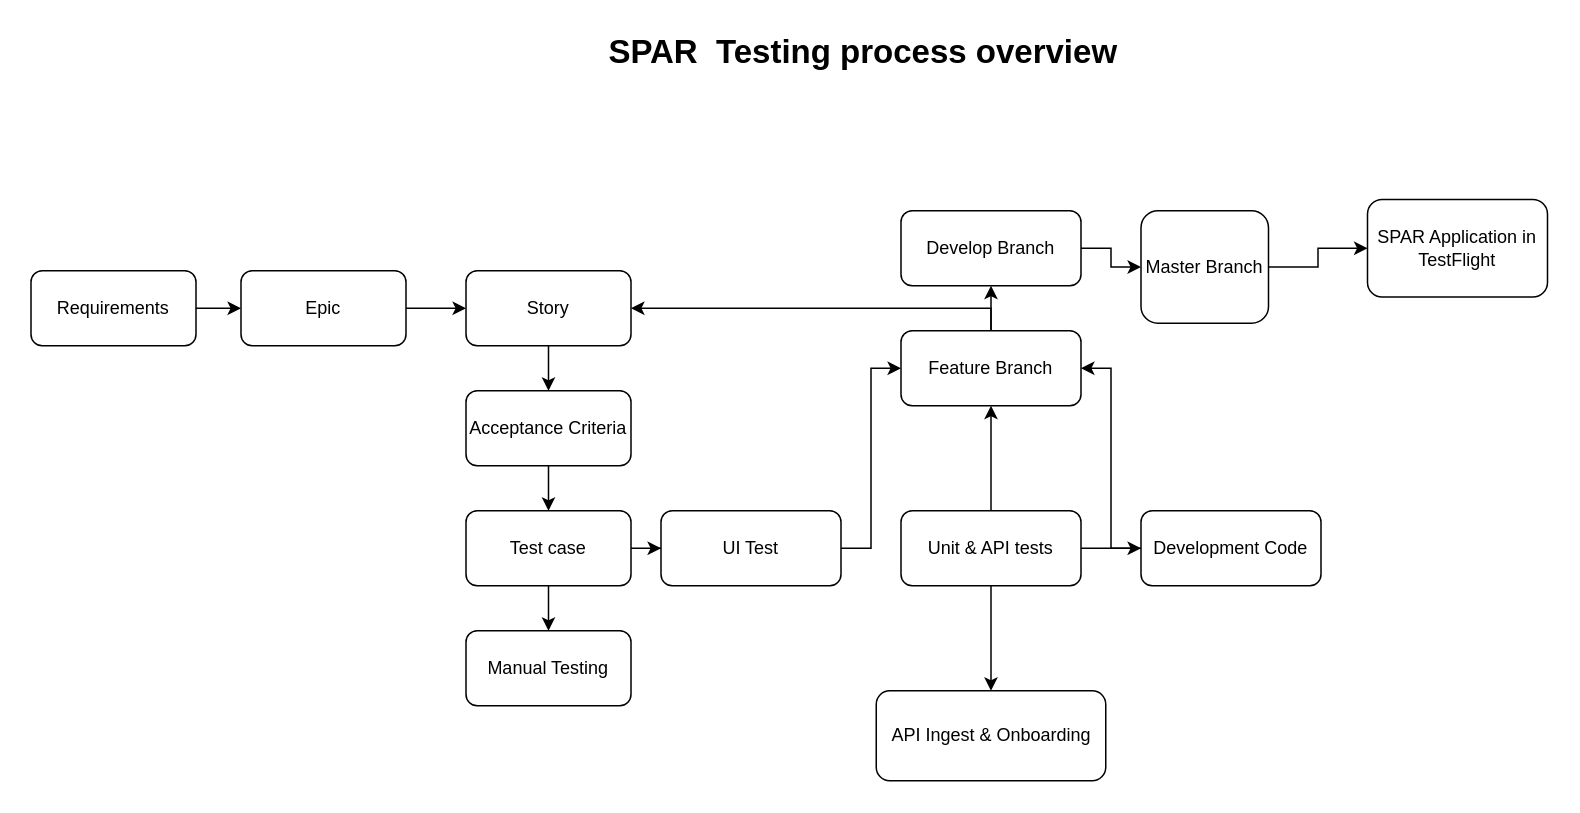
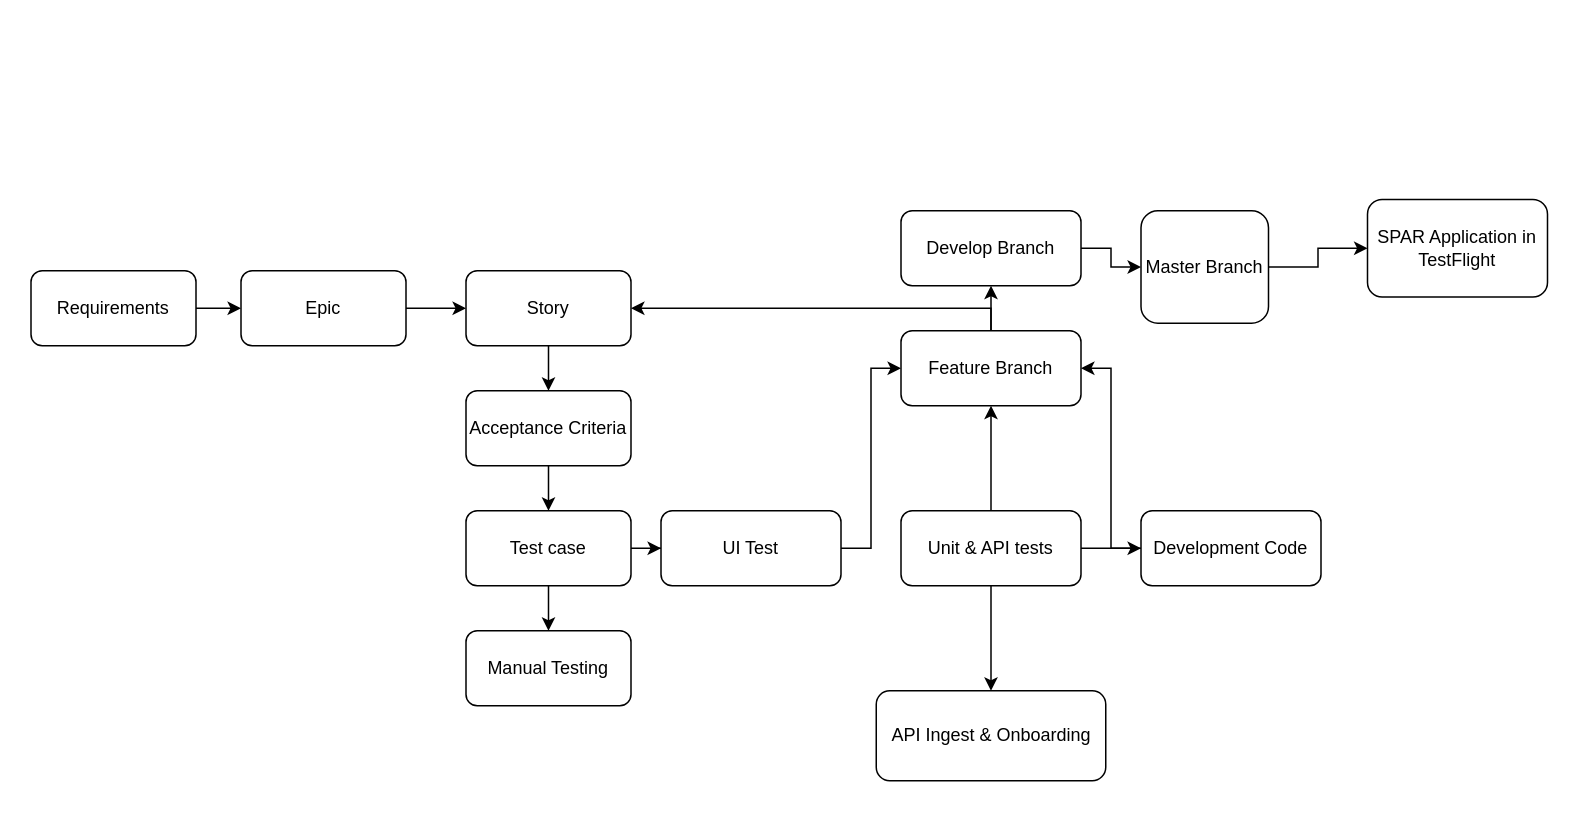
(863, 53) -> none
